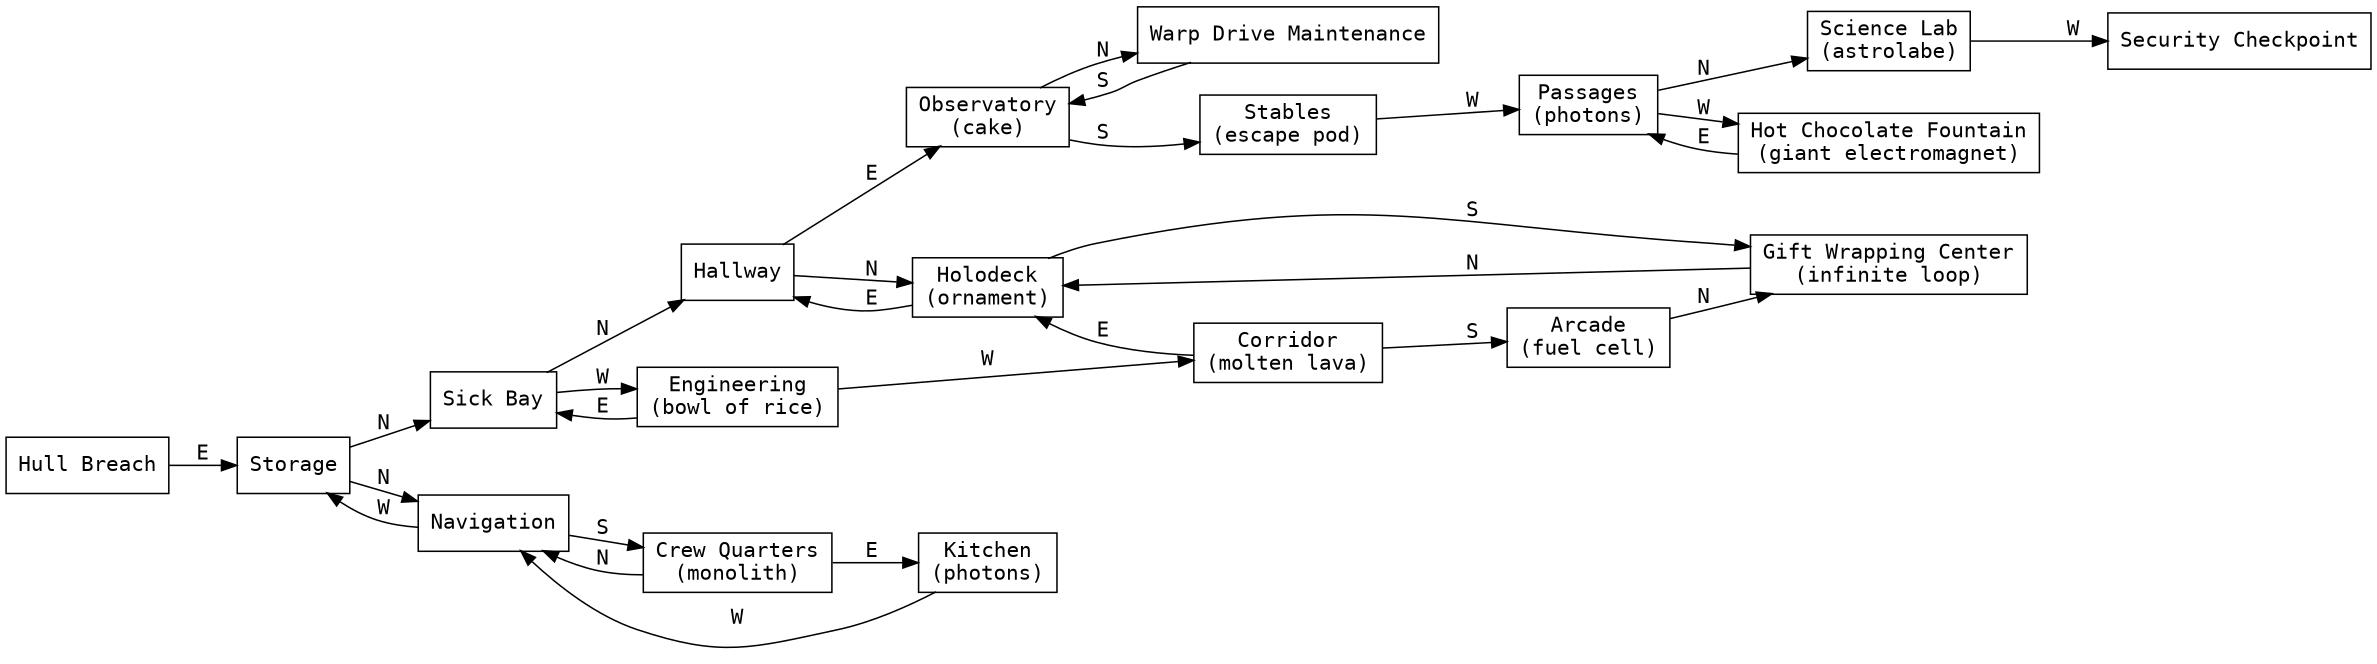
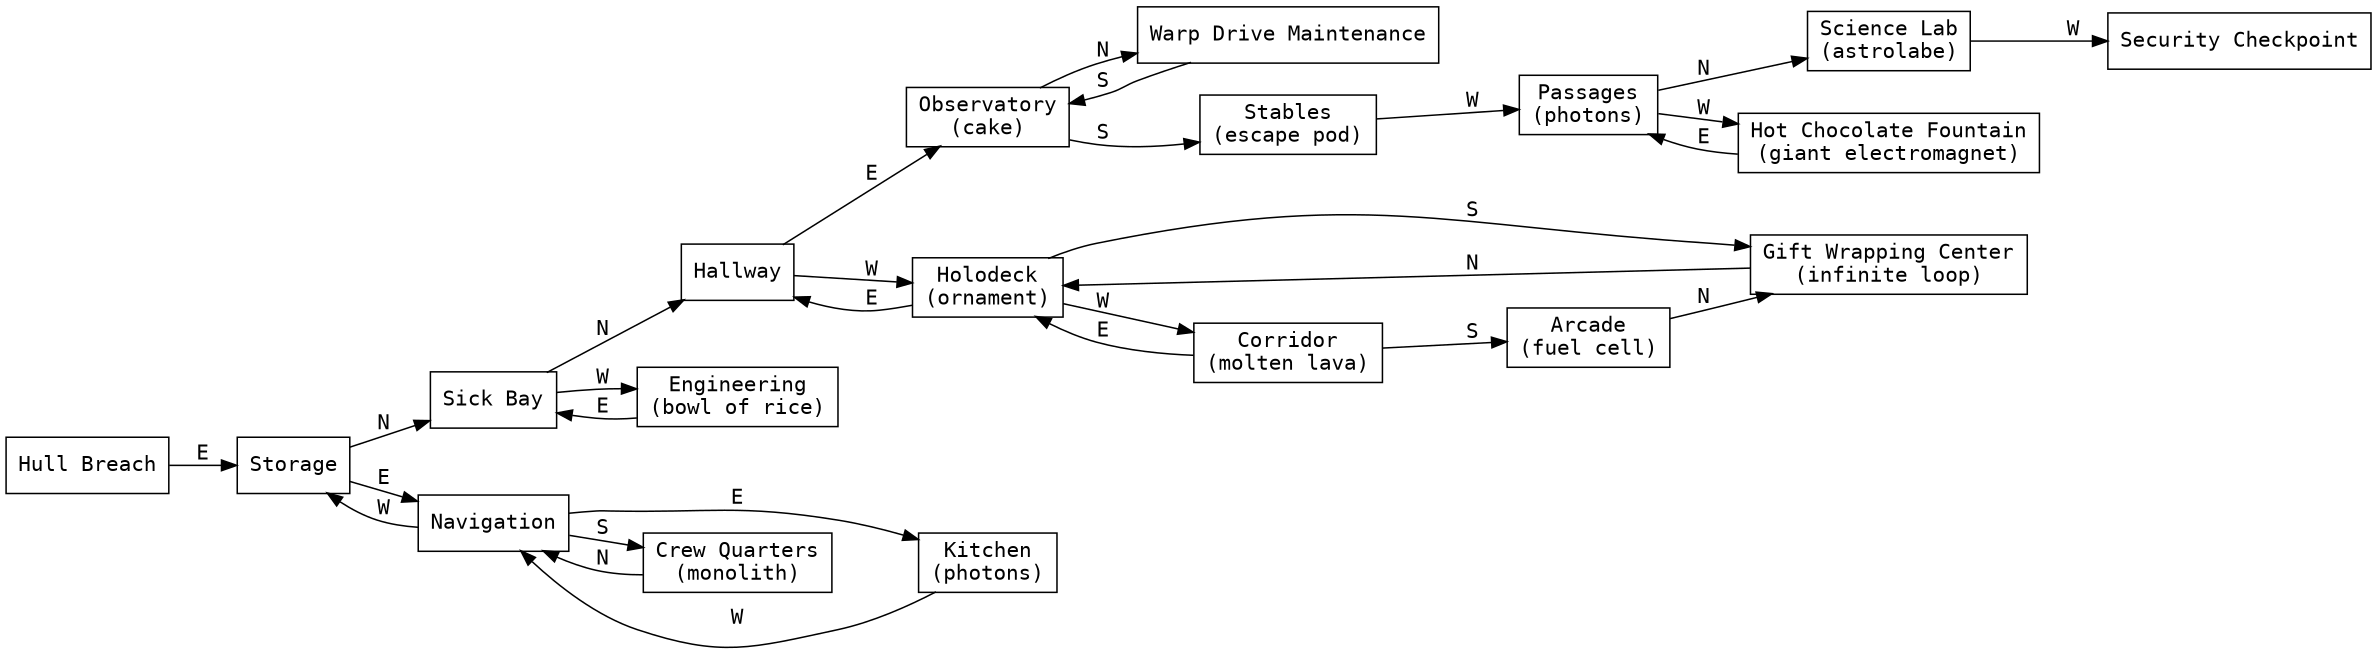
(872, 270) -> (872, 270)
(1008, 375) -> (1121, 316)
(384, 478) -> (384, 478)
(868, 563) -> (737, 510)
